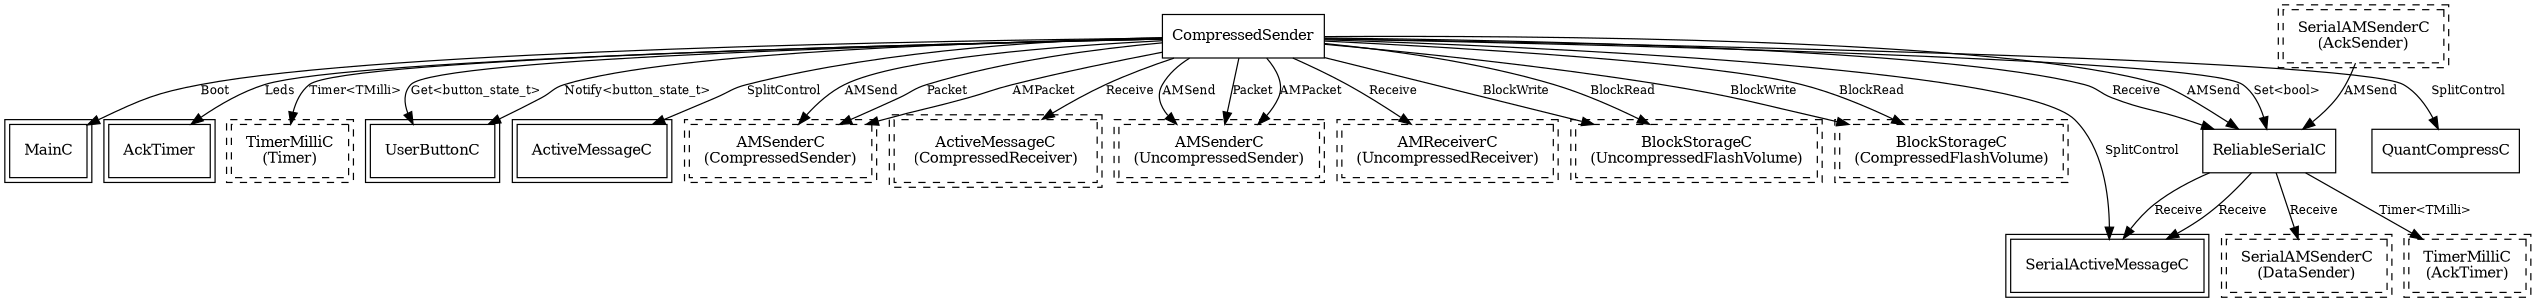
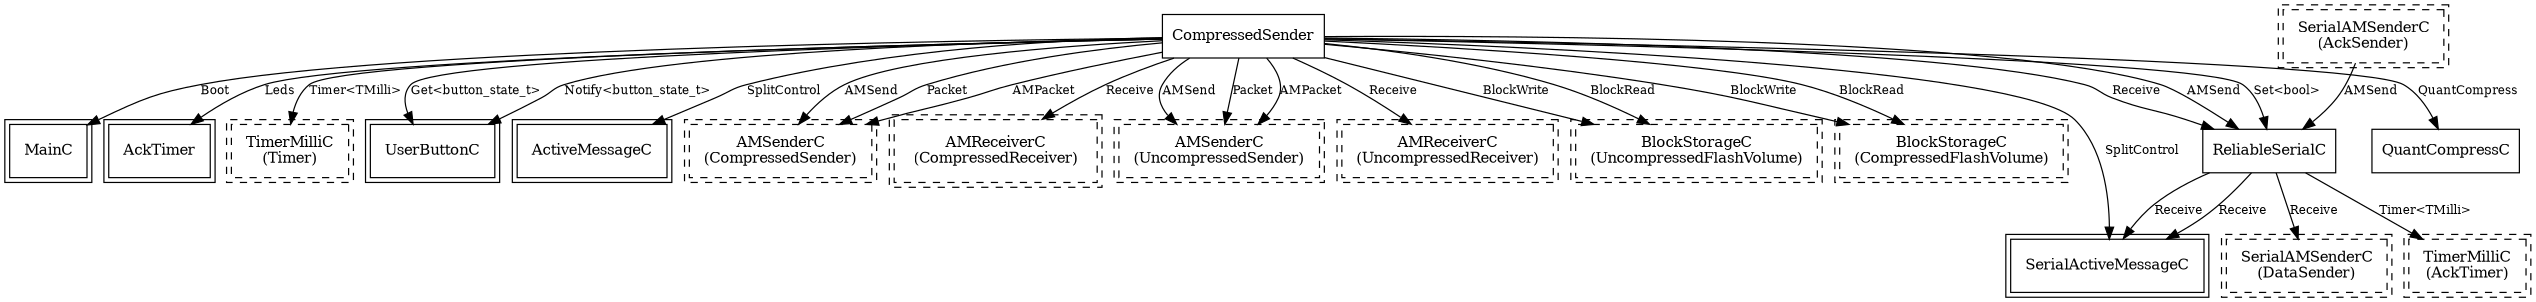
(2468, 91) -> (2468, 91)
(996, 151) -> (996, 151)
